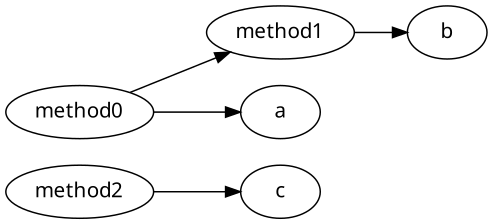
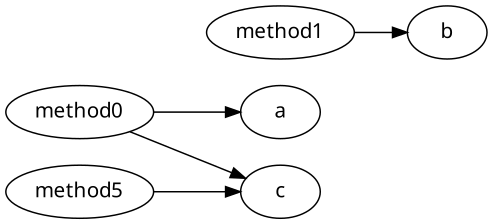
(173, 75) -> (181, 152)
(80, 192) -> (80, 192)
